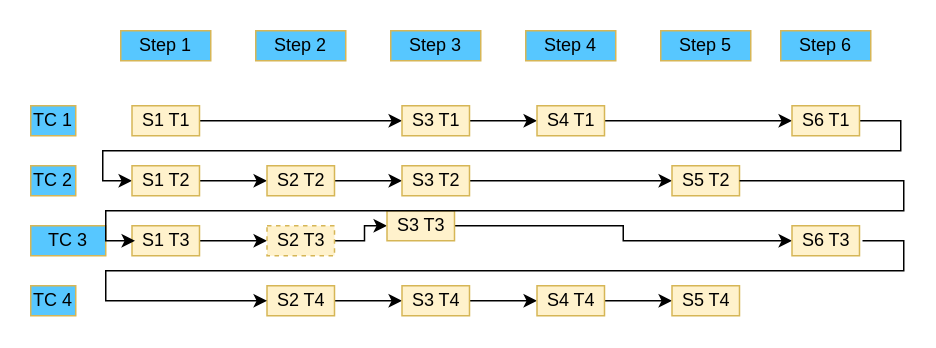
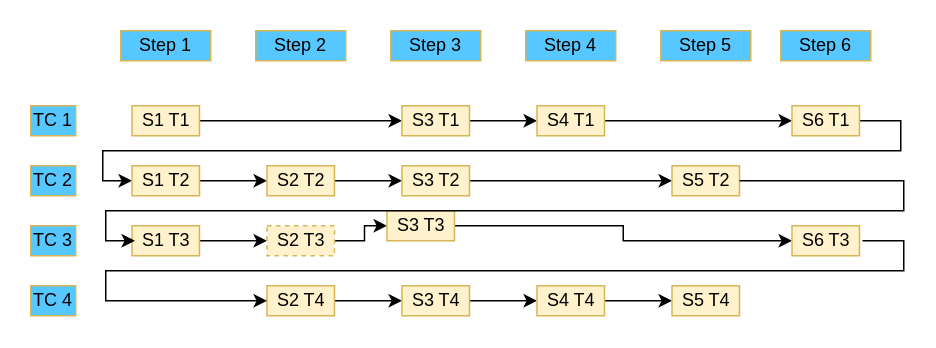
(68, 241) -> (53, 241)
